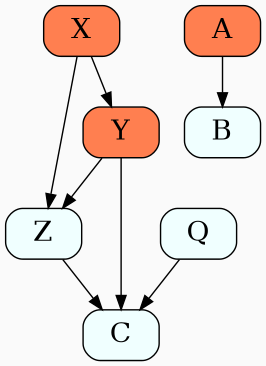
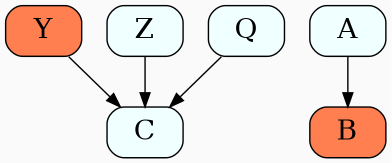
(82, 31) -> none
(223, 31) -> (348, 31)
(223, 132) -> (348, 132)
(87, 178) -> none
